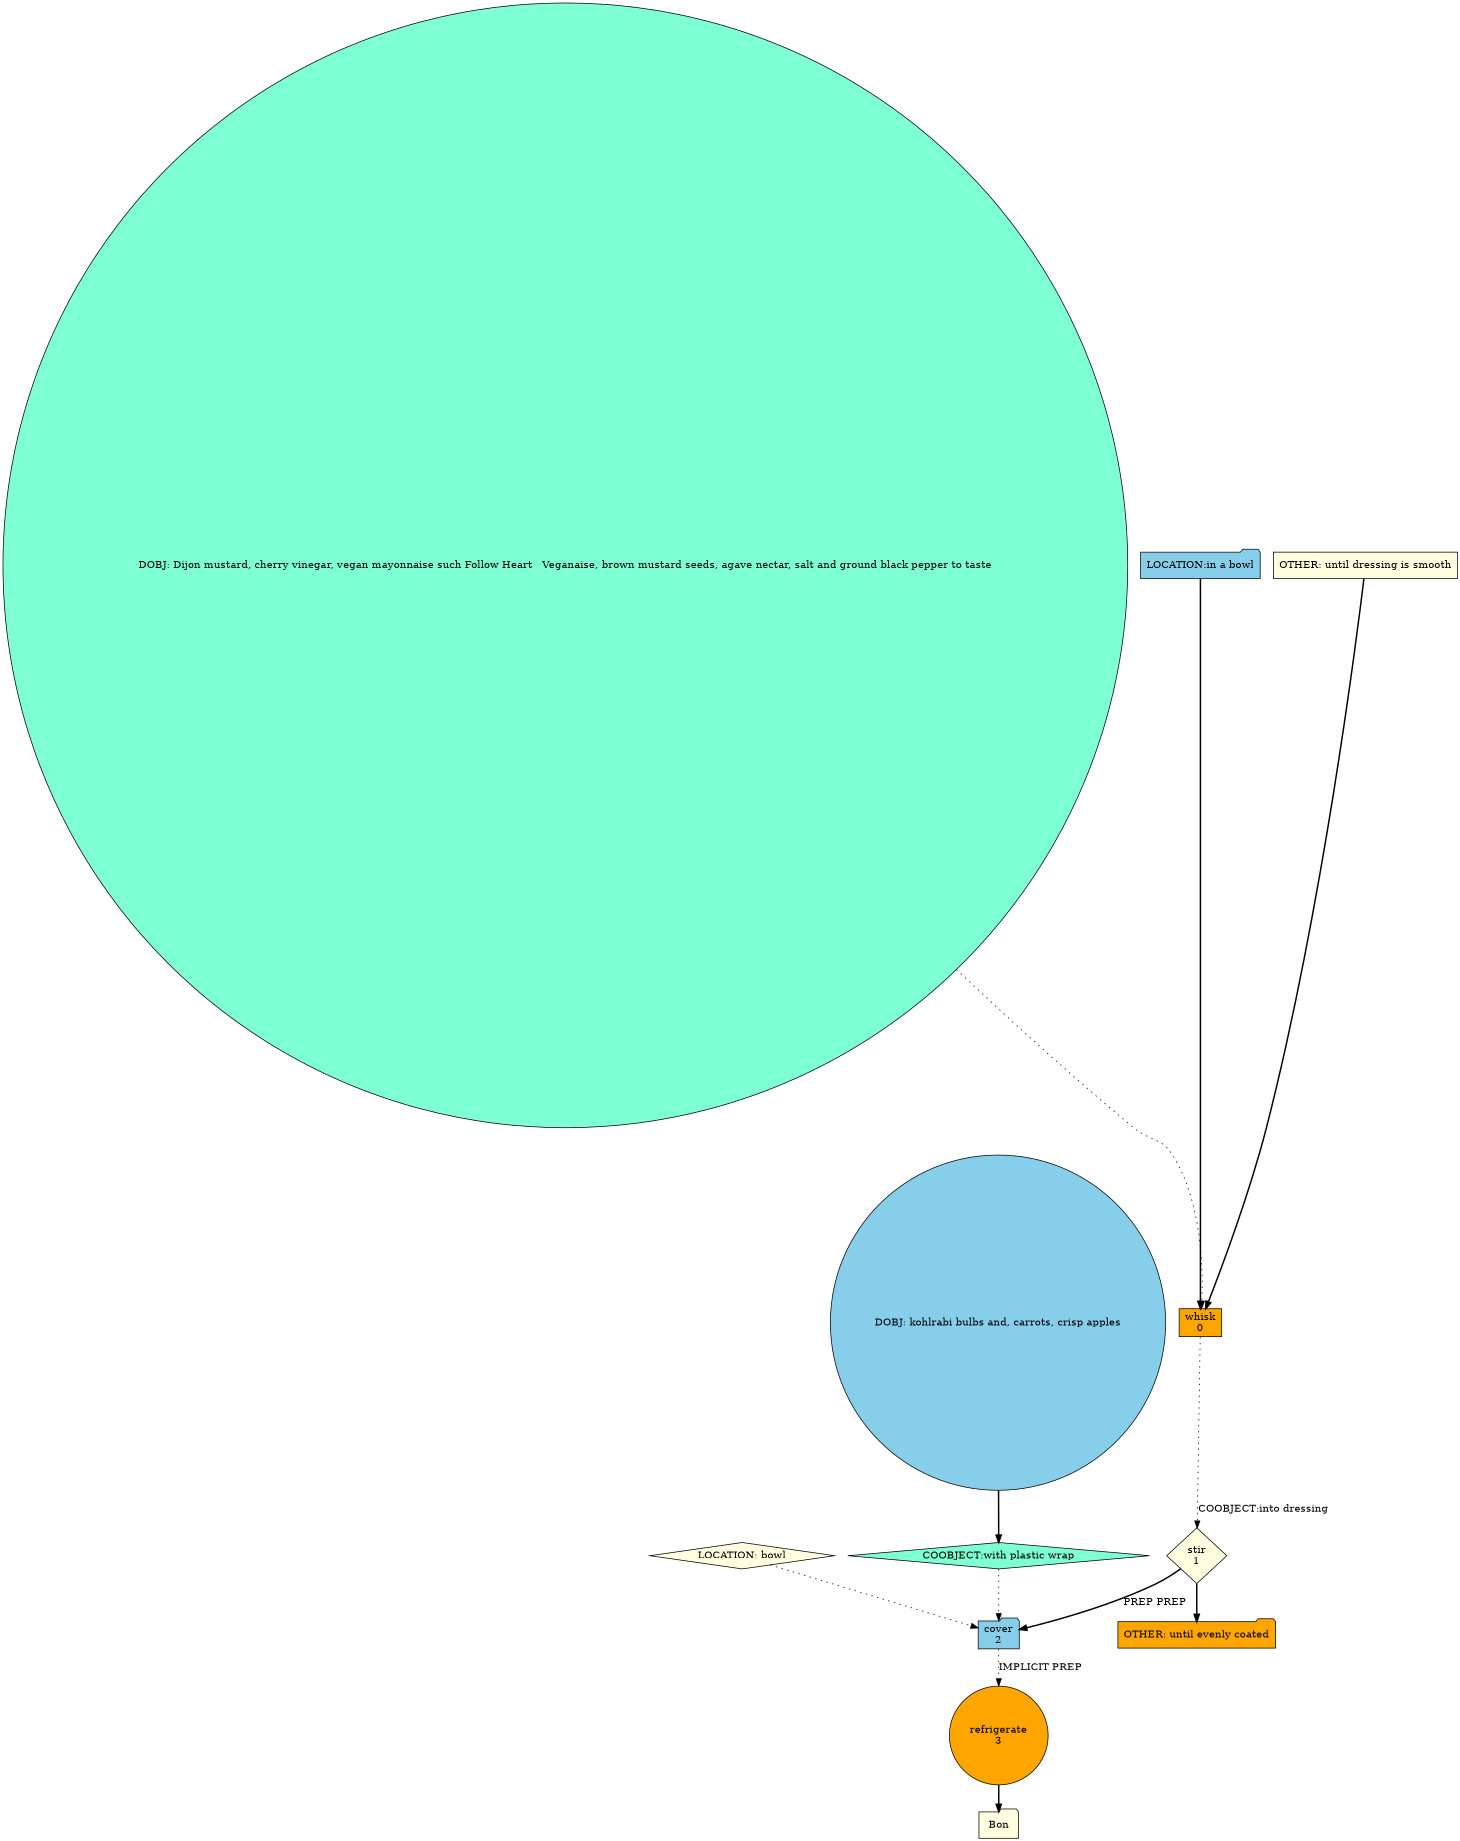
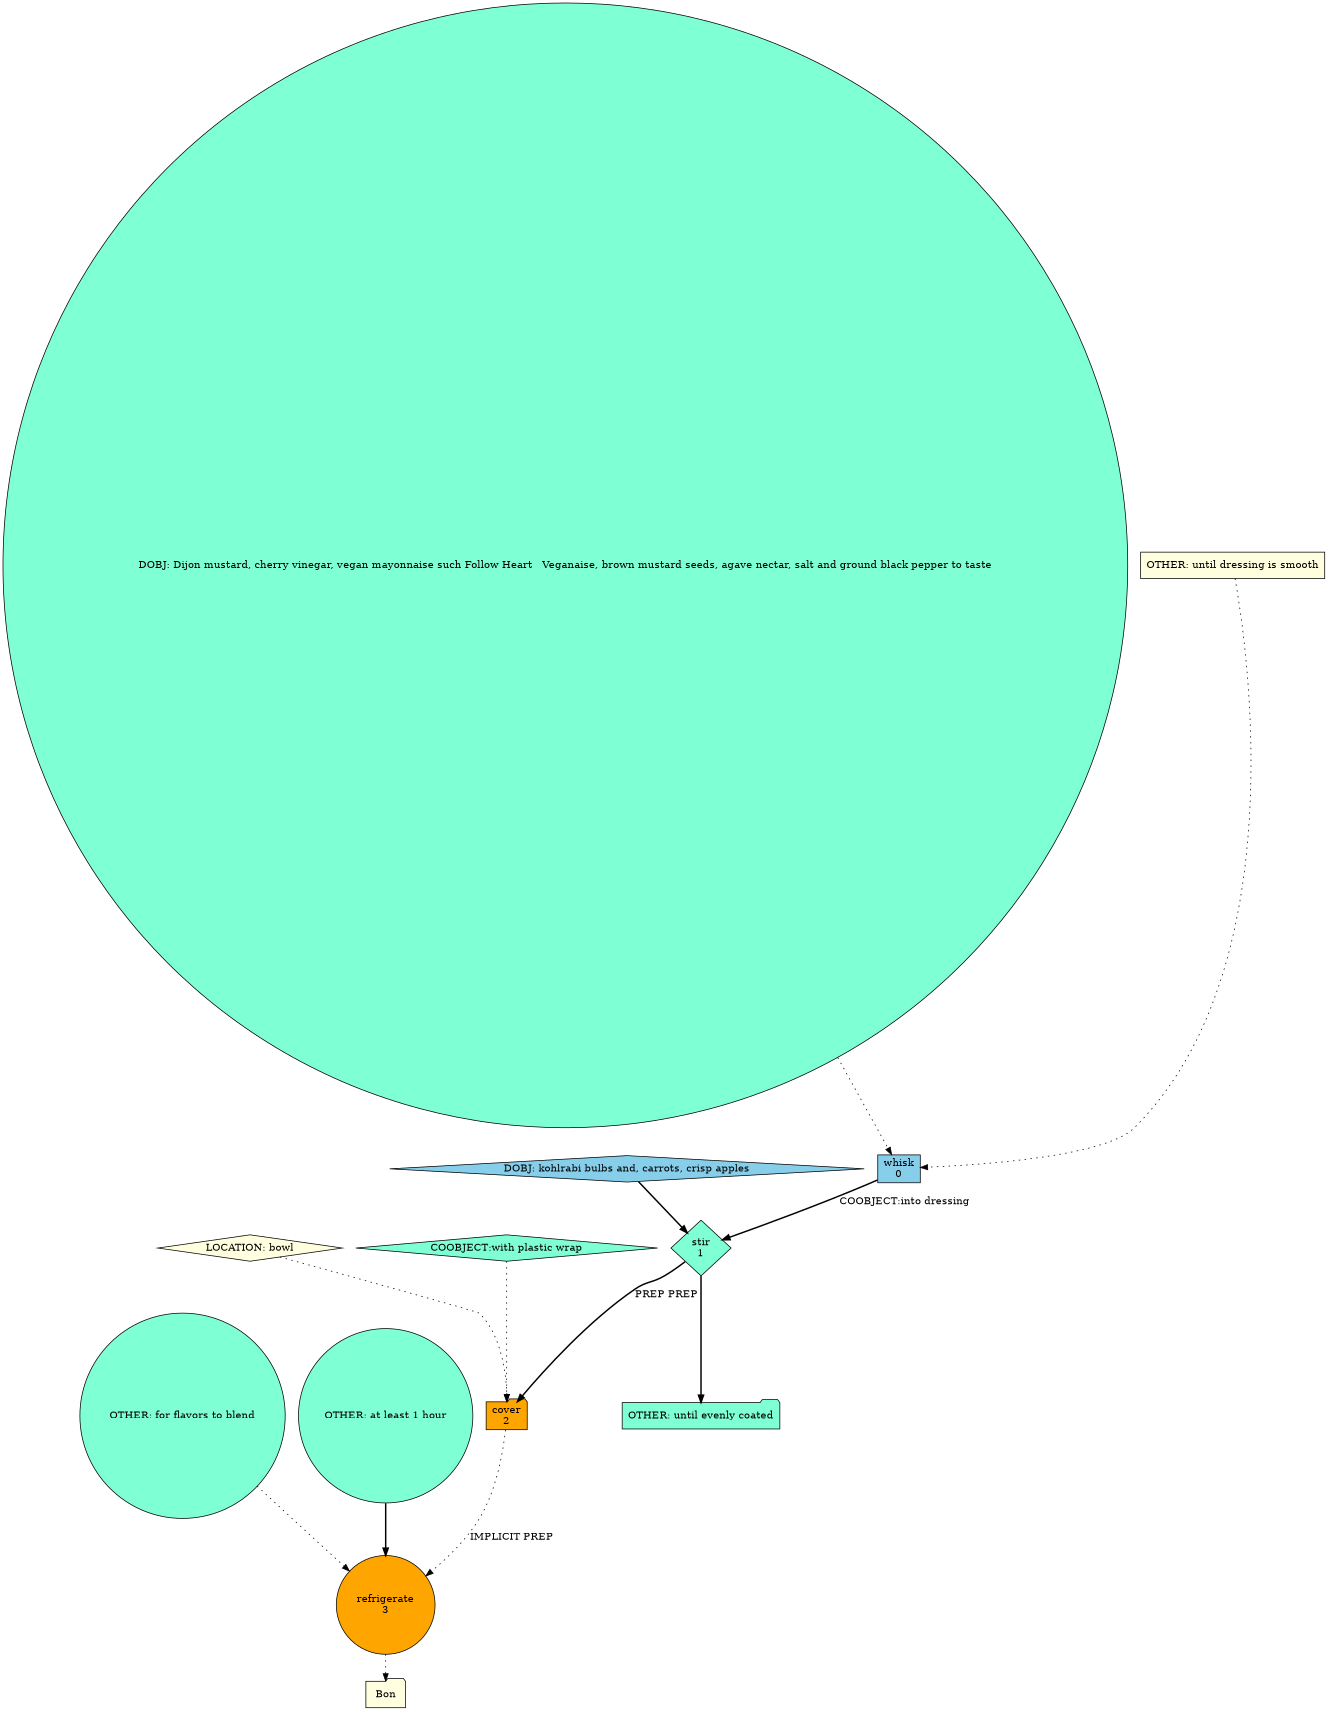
(1200, 565) -> none
(1307, 945) -> (1223, 970)
(998, 1323) -> (627, 1169)
(1200, 1323) -> (899, 1169)
none -> (183, 1416)
none -> (386, 1416)
(1199, 1429) -> (804, 1210)
(999, 1513) -> (660, 1205)
(1197, 1556) -> (701, 1248)
(999, 1635) -> (507, 1416)
(1197, 1635) -> (701, 1416)
(999, 1795) -> (386, 1664)
